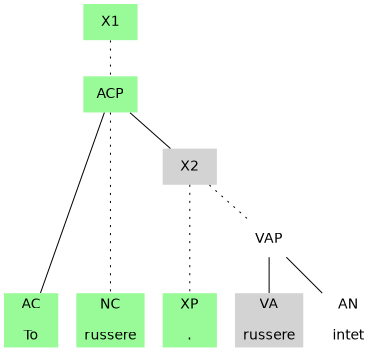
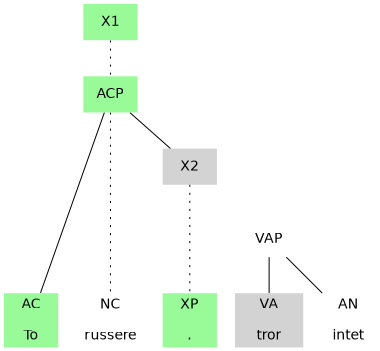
(230, 203) -> none
(110, 320) -> (110, 320)
(269, 320) -> (269, 320)
